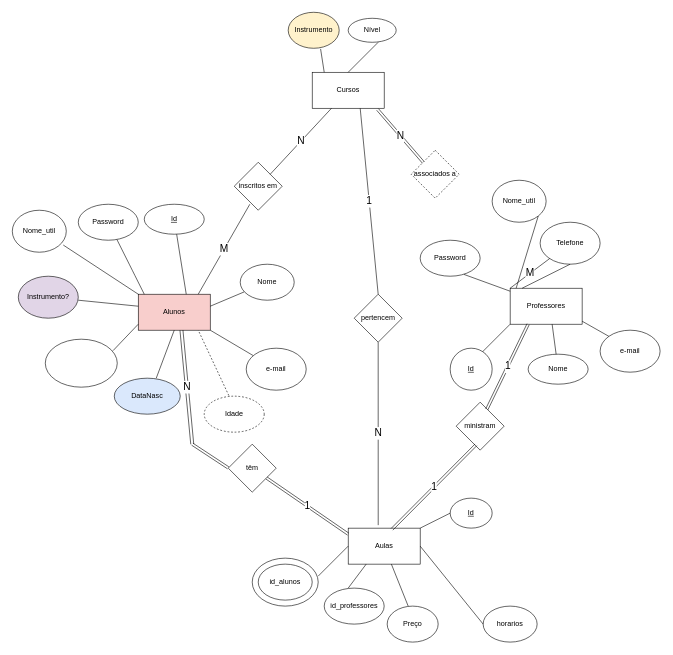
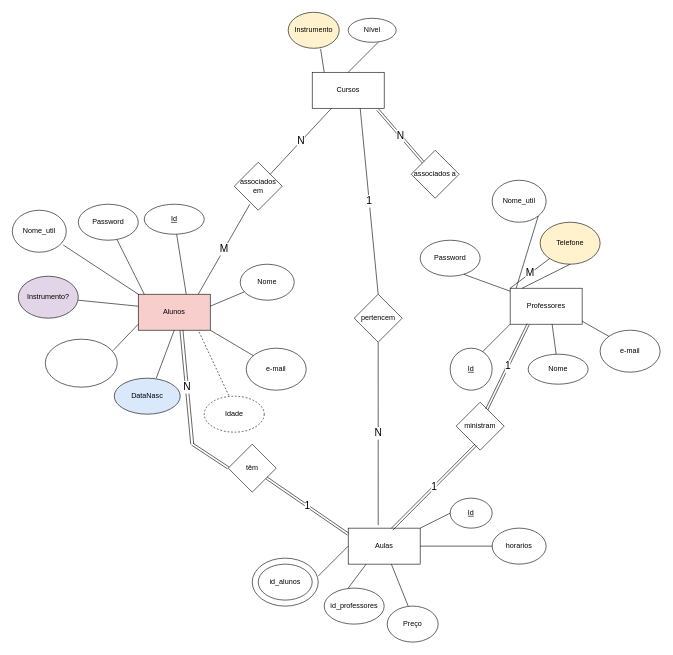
(435, 174) -> (435, 174)
(258, 186) -> (258, 186)
(570, 243) -> (570, 243)
(510, 624) -> (519, 546)
